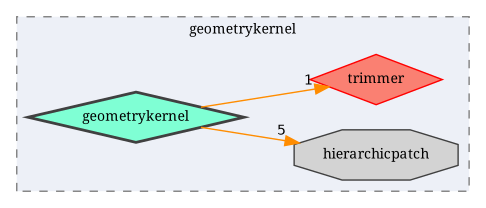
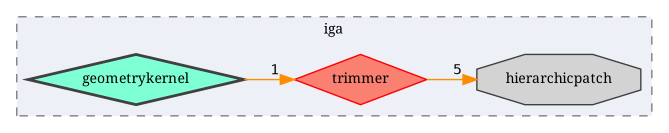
(243, 30) -> (334, 30)
(243, 134) -> (445, 80)
